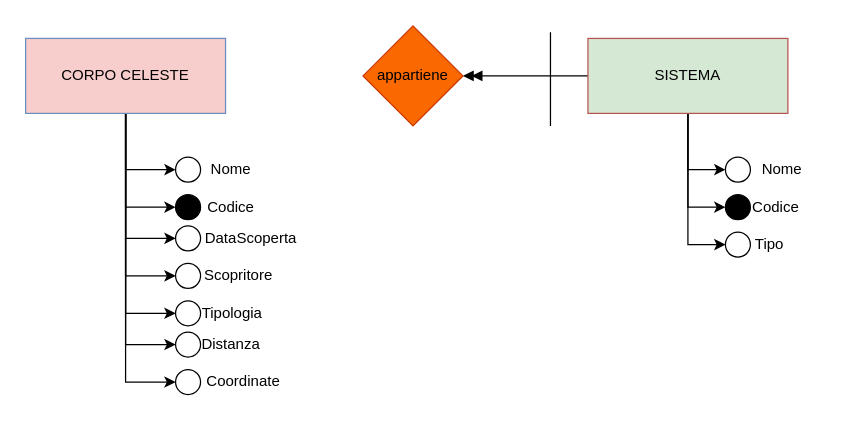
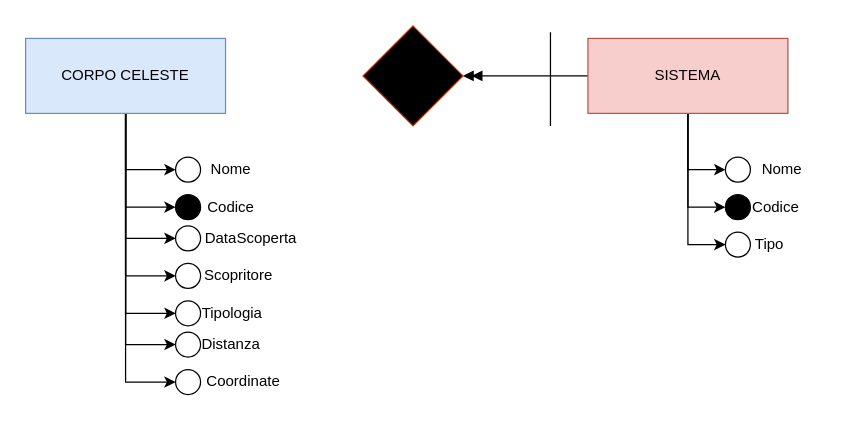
(126, 76) -> (126, 76)
(413, 76) -> (413, 76)
(688, 76) -> (688, 76)
